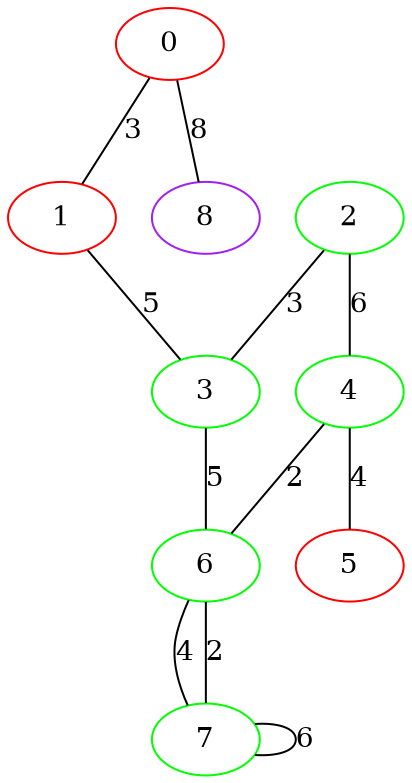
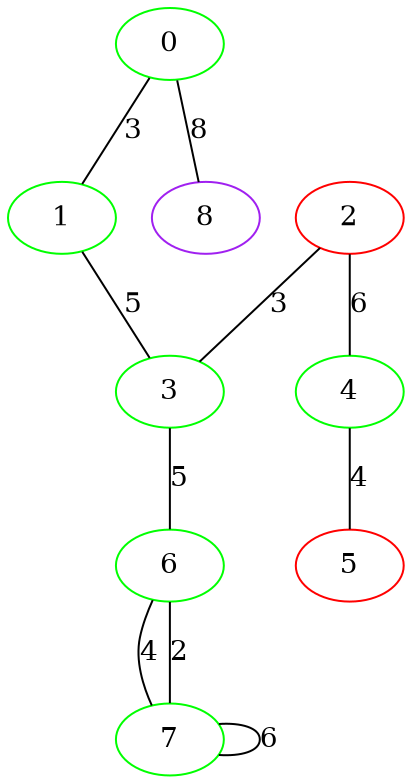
(170, 44) -> (170, 44)
(62, 218) -> (62, 218)
(350, 218) -> (350, 218)
(278, 479) -> none
